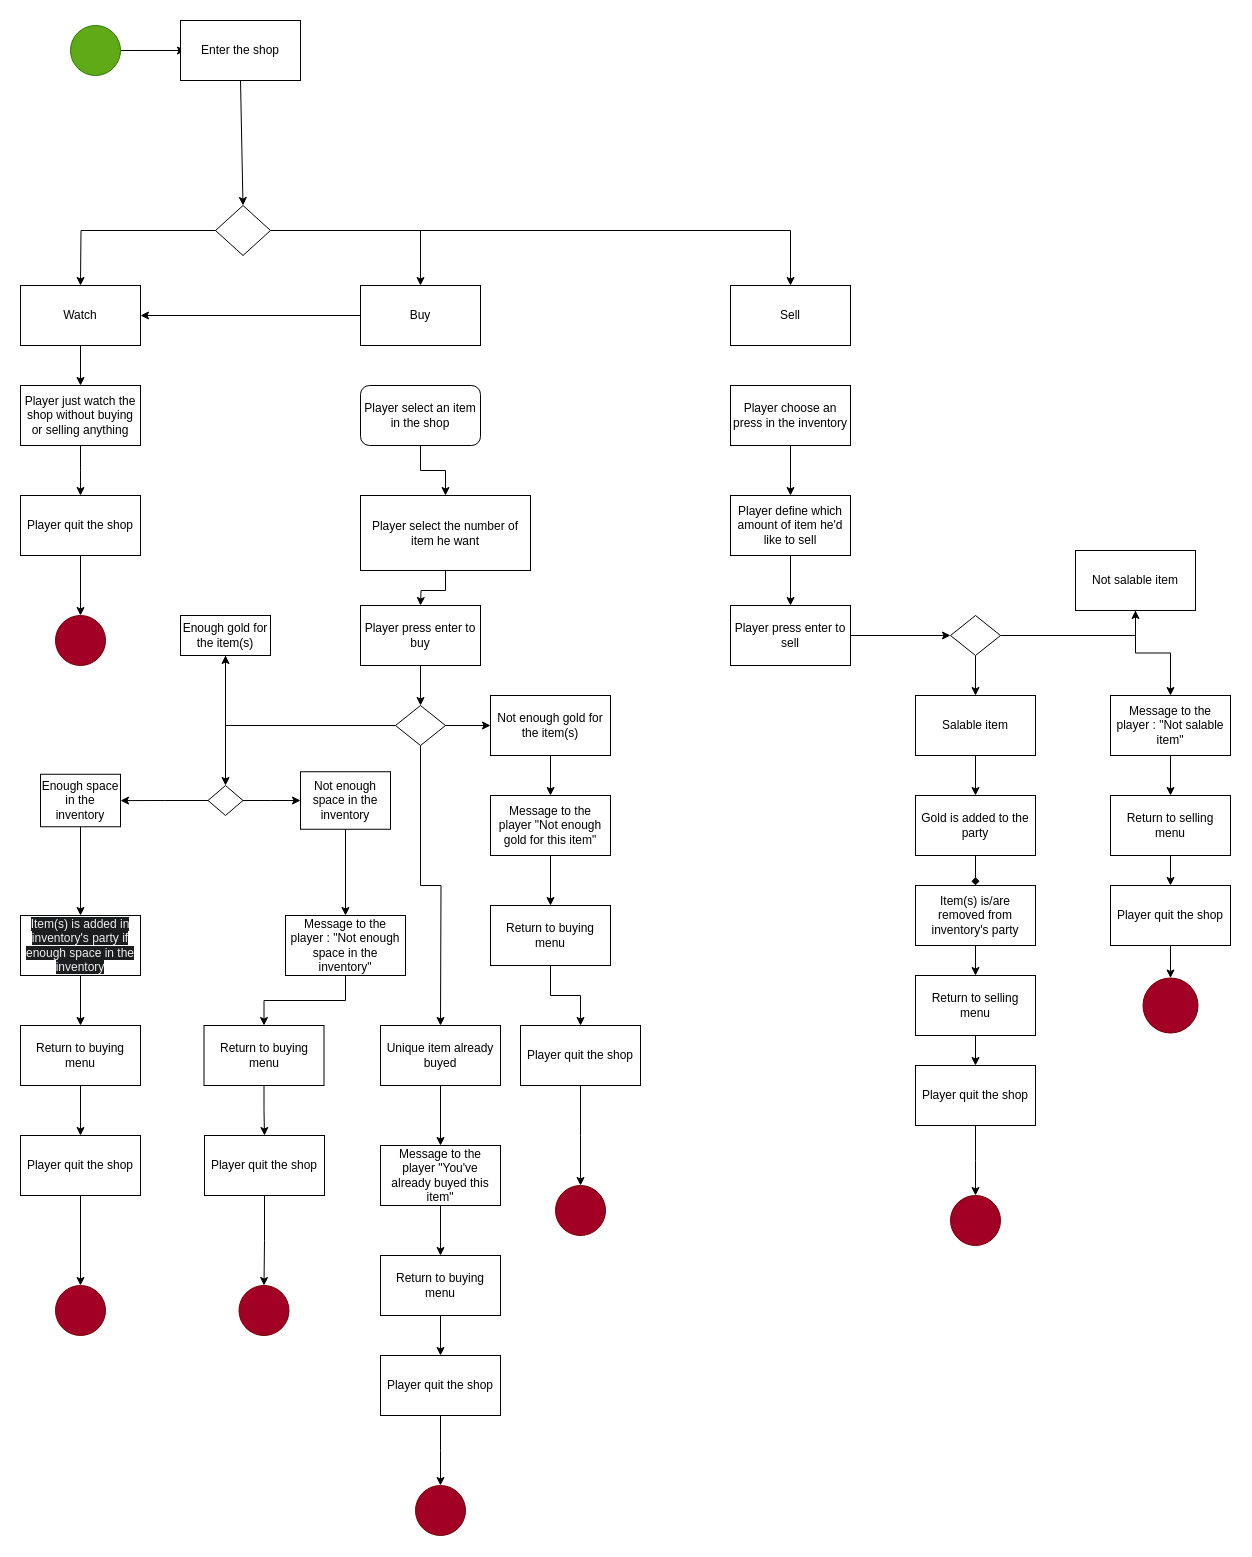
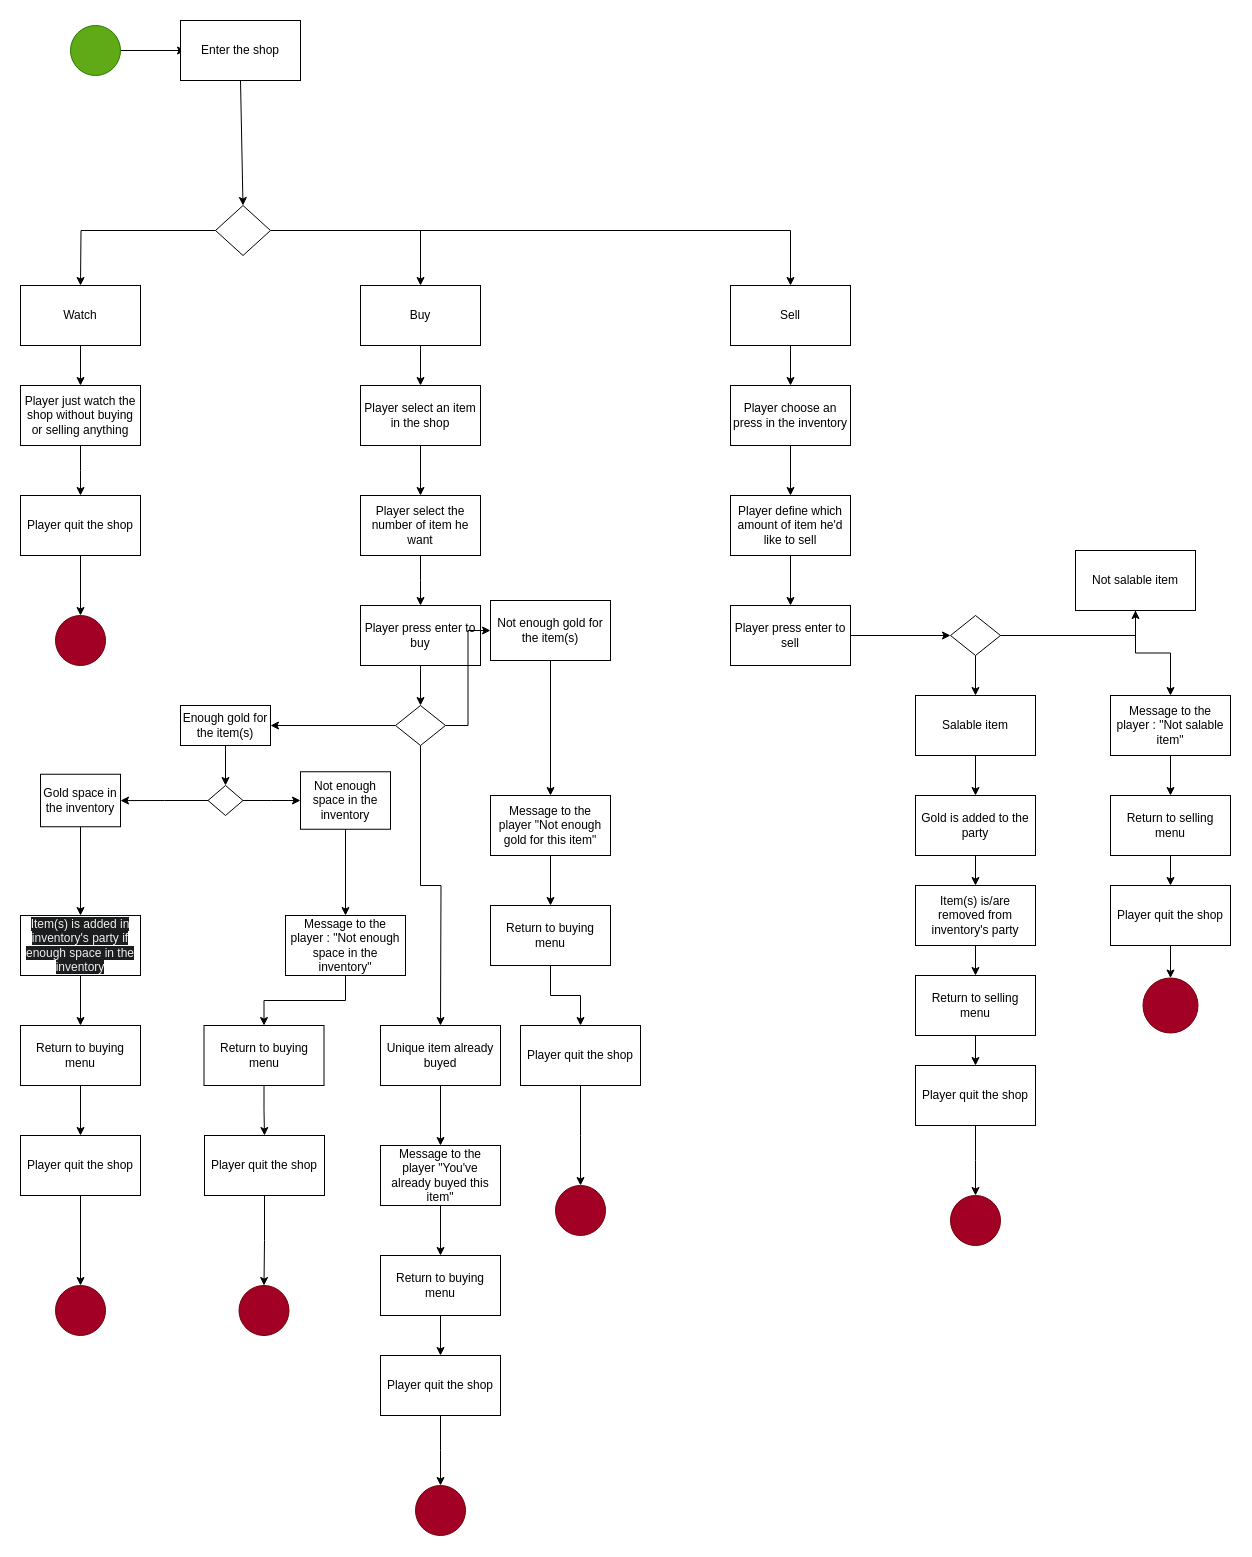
(254, 316) -> (421, 362)
none -> (791, 362)
(421, 416) -> (421, 416)
(446, 533) -> (421, 526)
(226, 636) -> (226, 726)
(551, 726) -> (551, 631)
(81, 801) -> (81, 801)
(976, 876) -> (976, 877)
